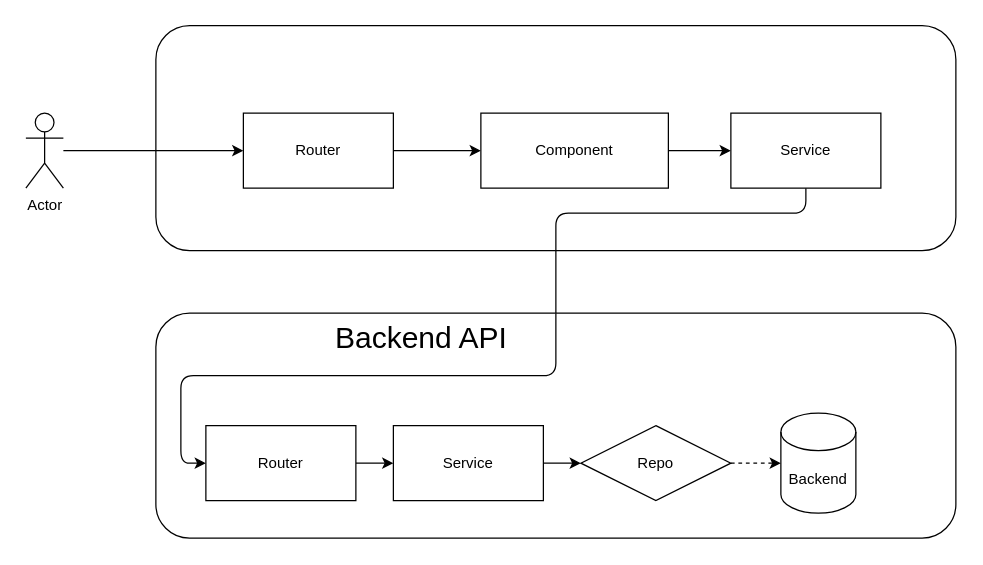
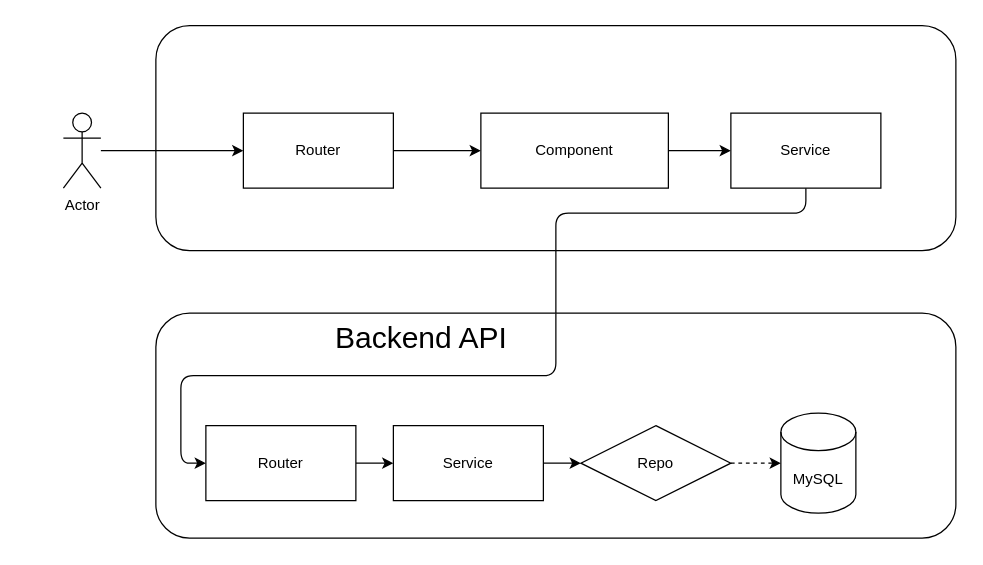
(44, 151) -> (82, 151)
(818, 479) -> (818, 479)
